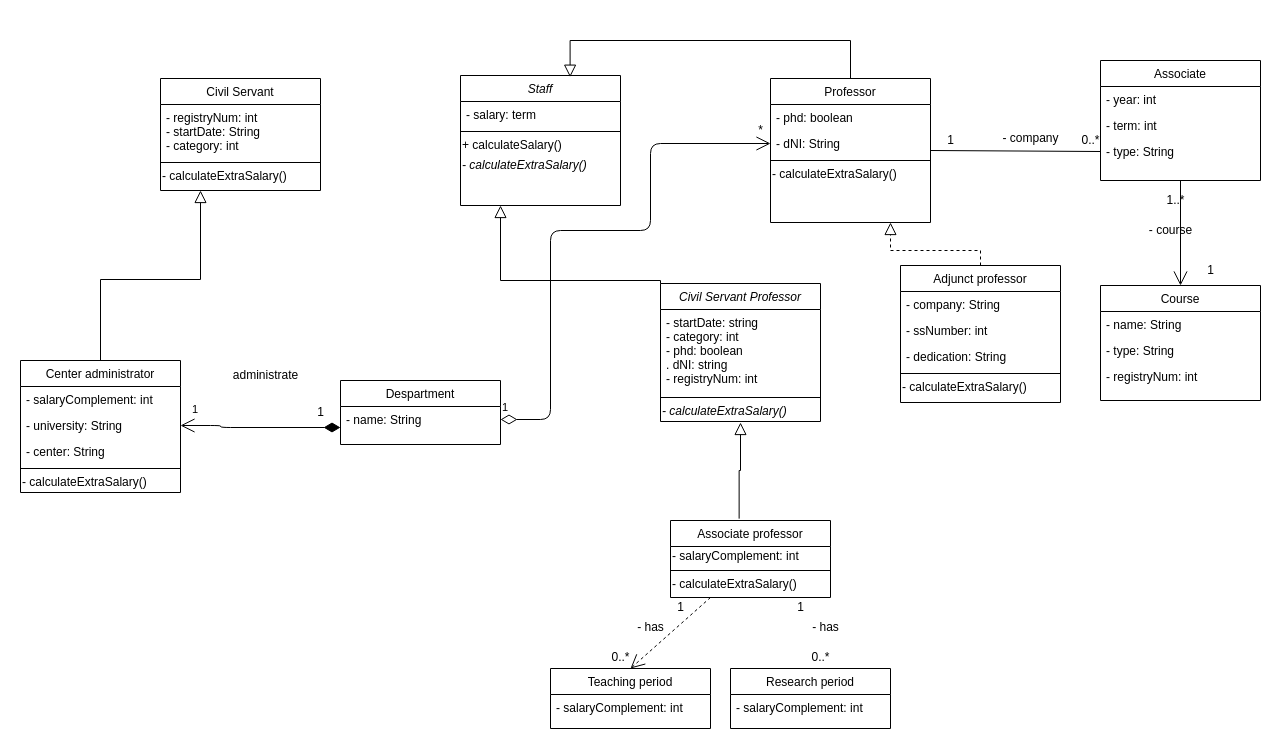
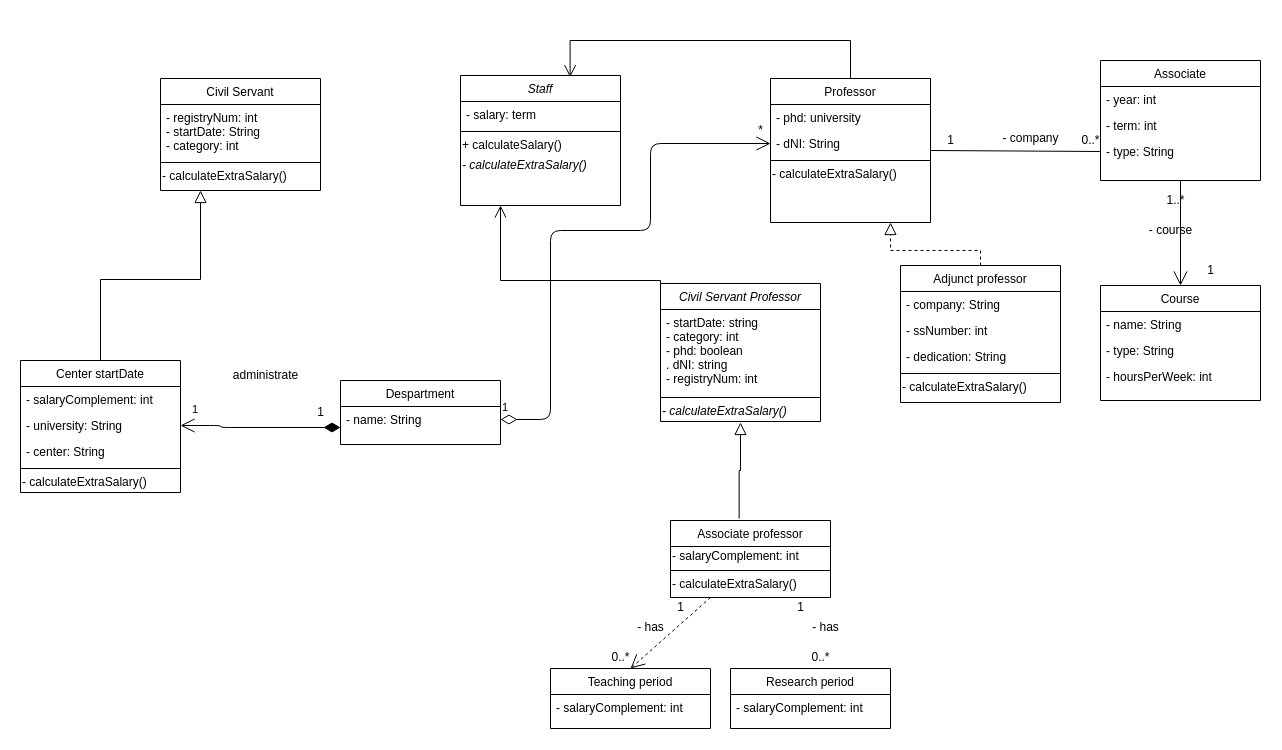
(570, 63) -> (570, 68)
(817, 118) -> (825, 118)
(501, 219) -> (501, 214)
(100, 374) -> (100, 374)
(1159, 377) -> (1164, 377)
